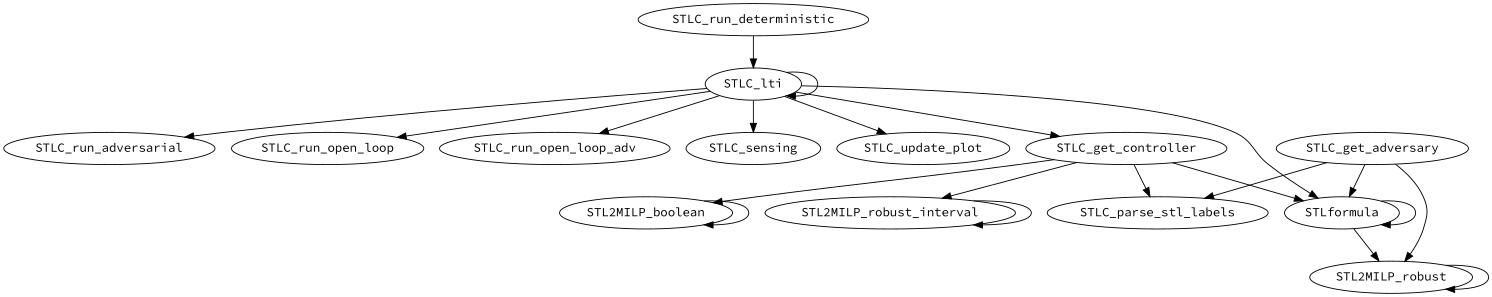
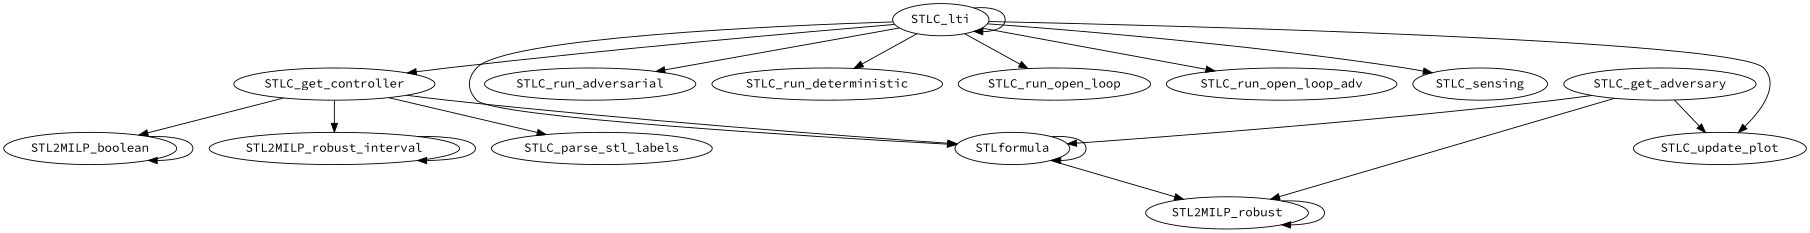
(753, 47) -> (890, 49)
(1270, 179) -> (1687, 113)
